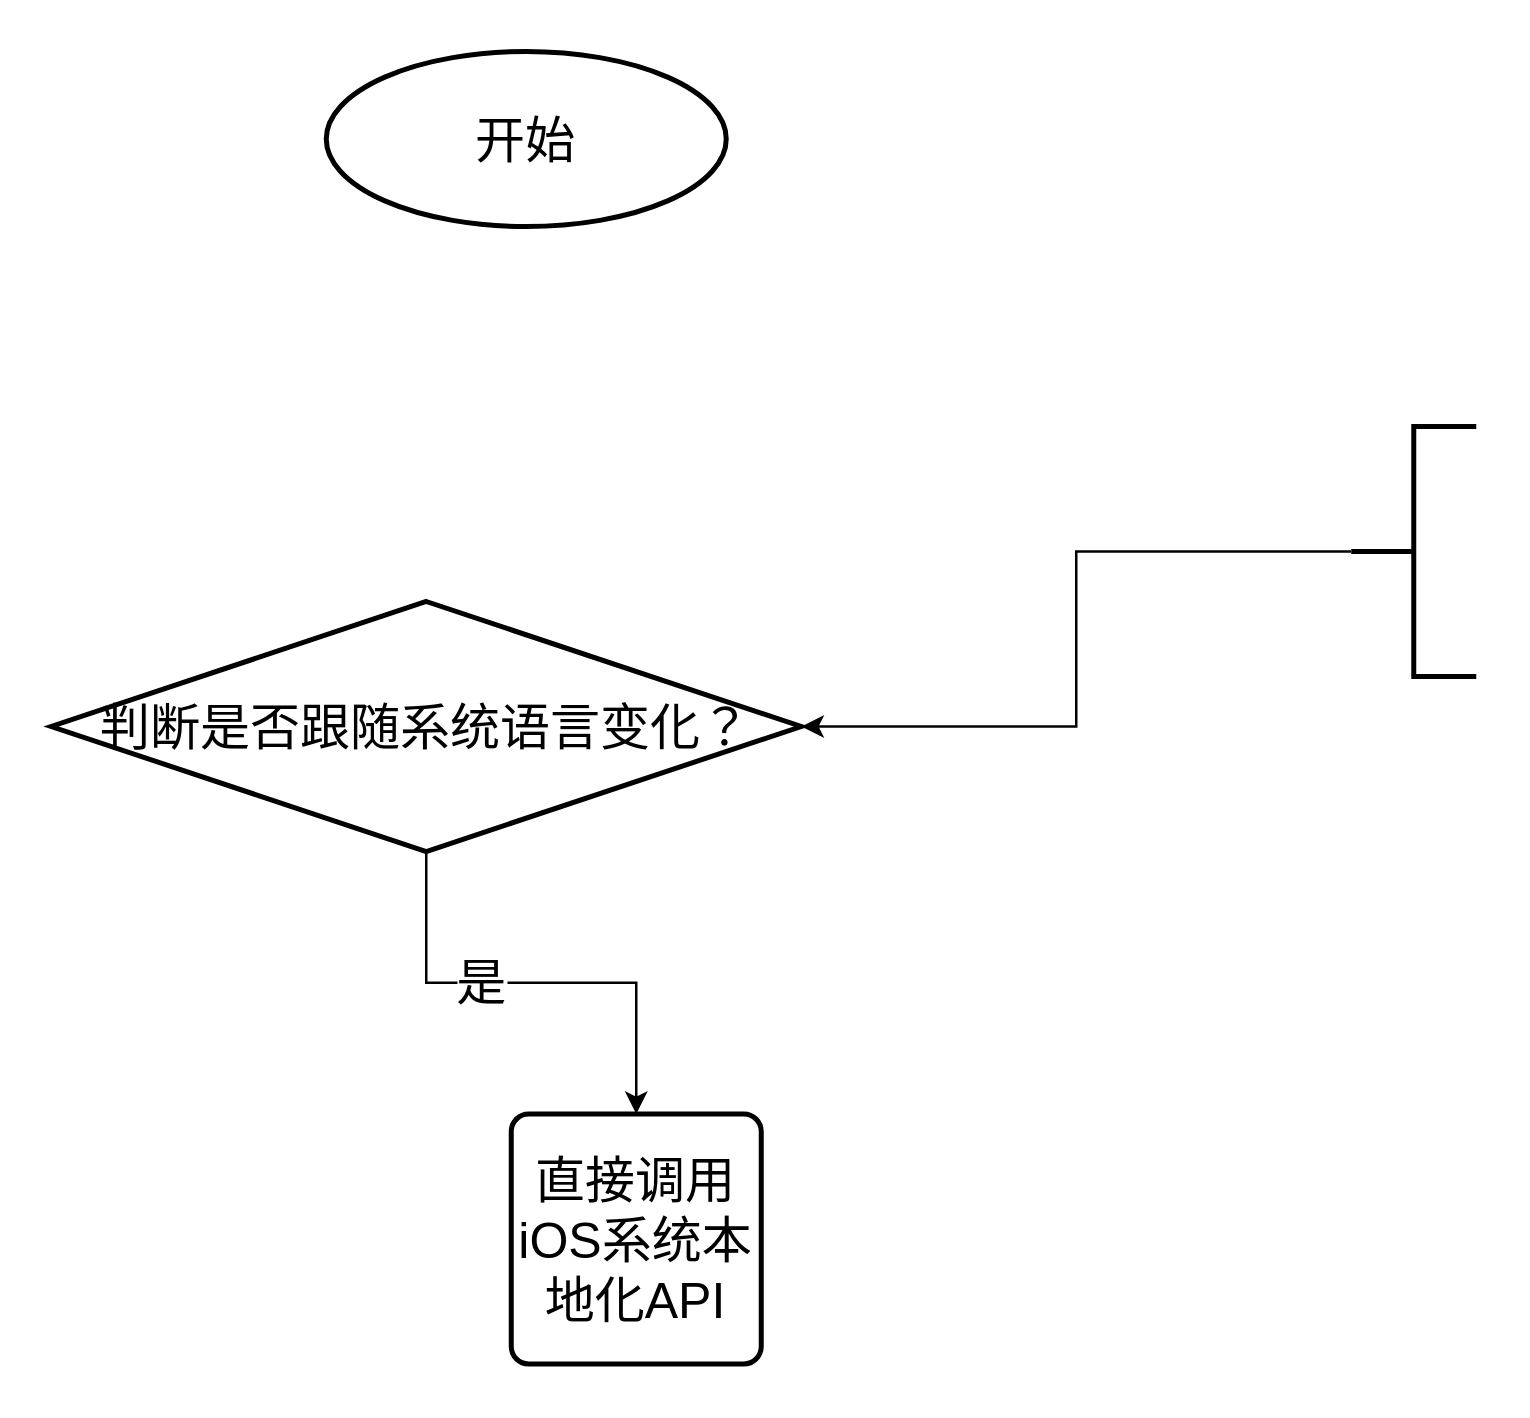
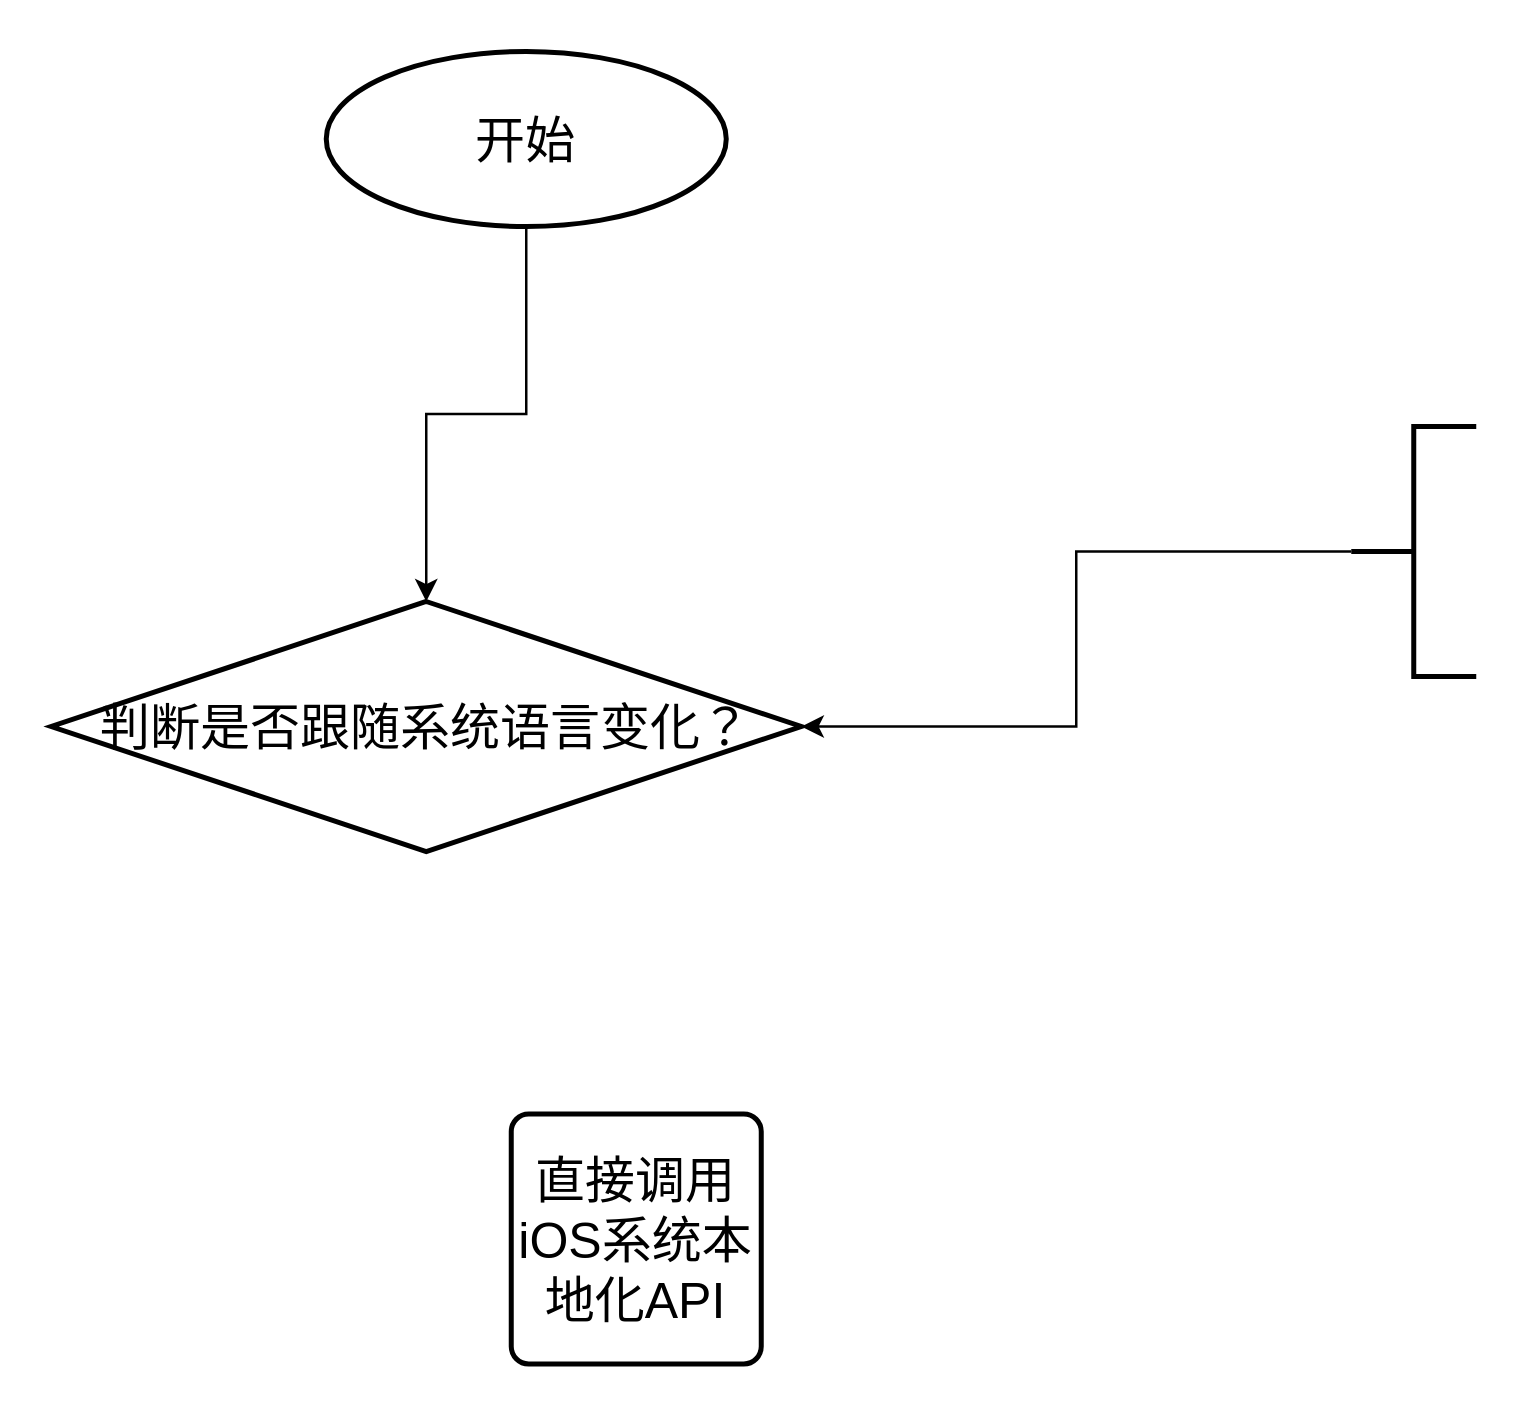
none -> (484, 414)
(523, 983) -> none
